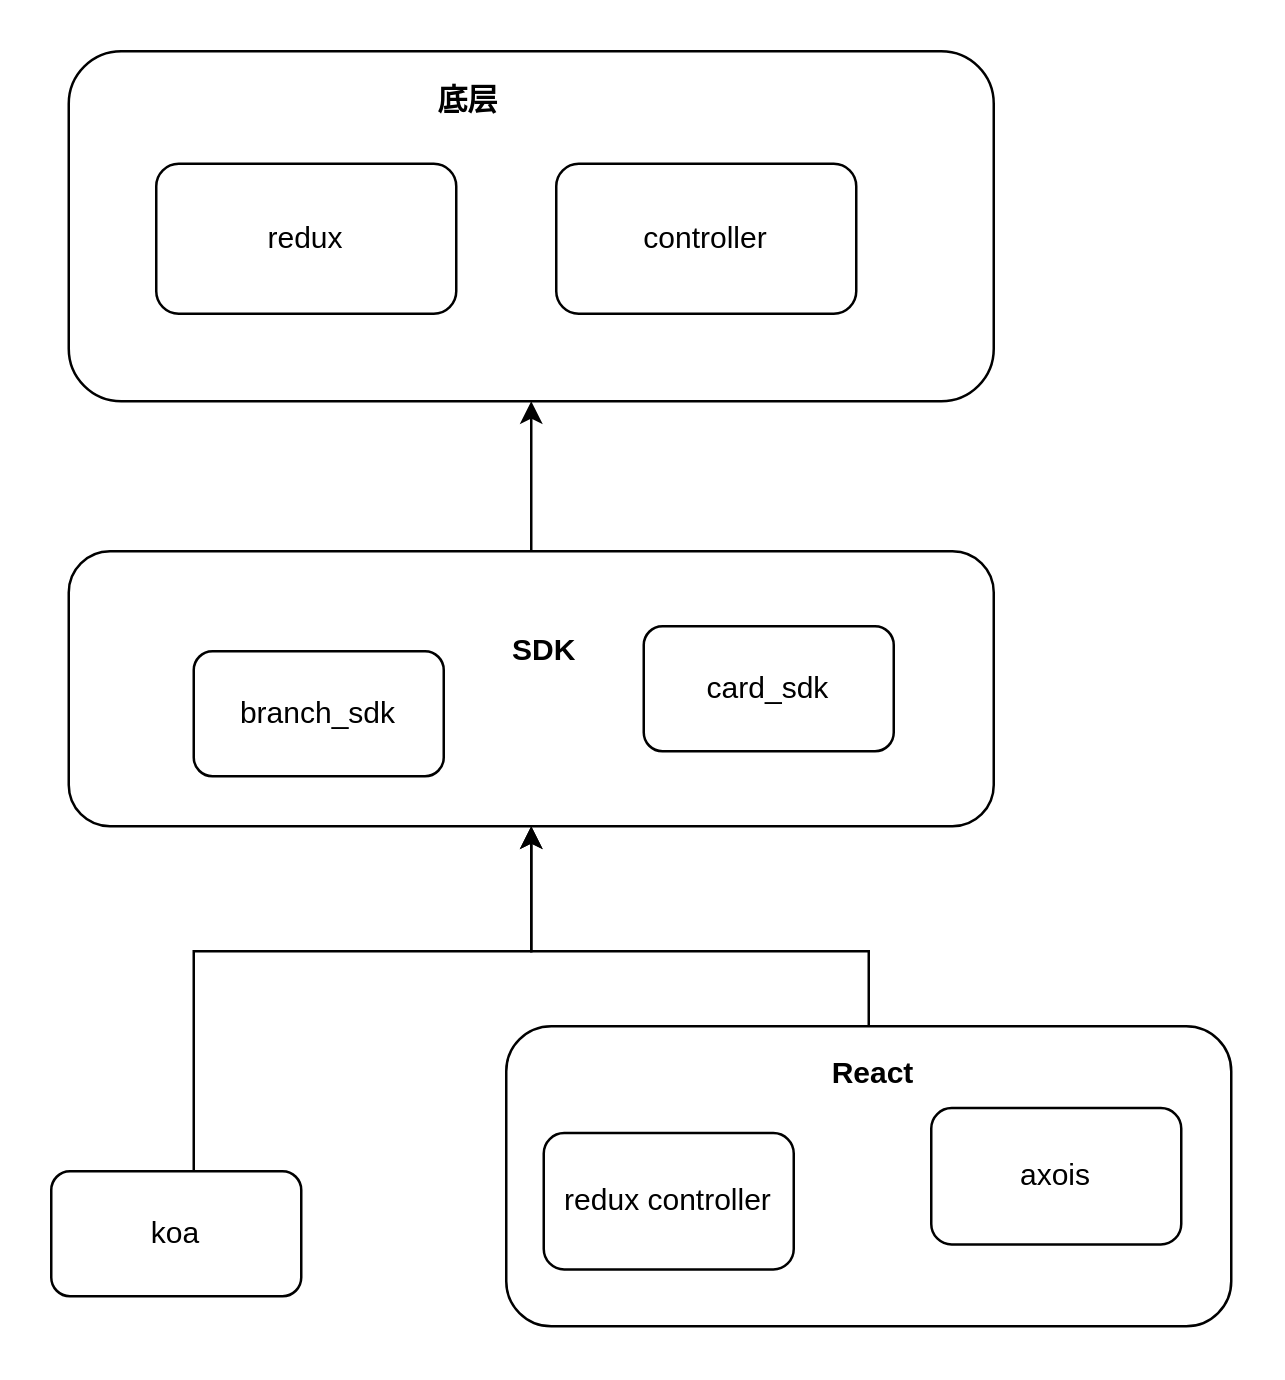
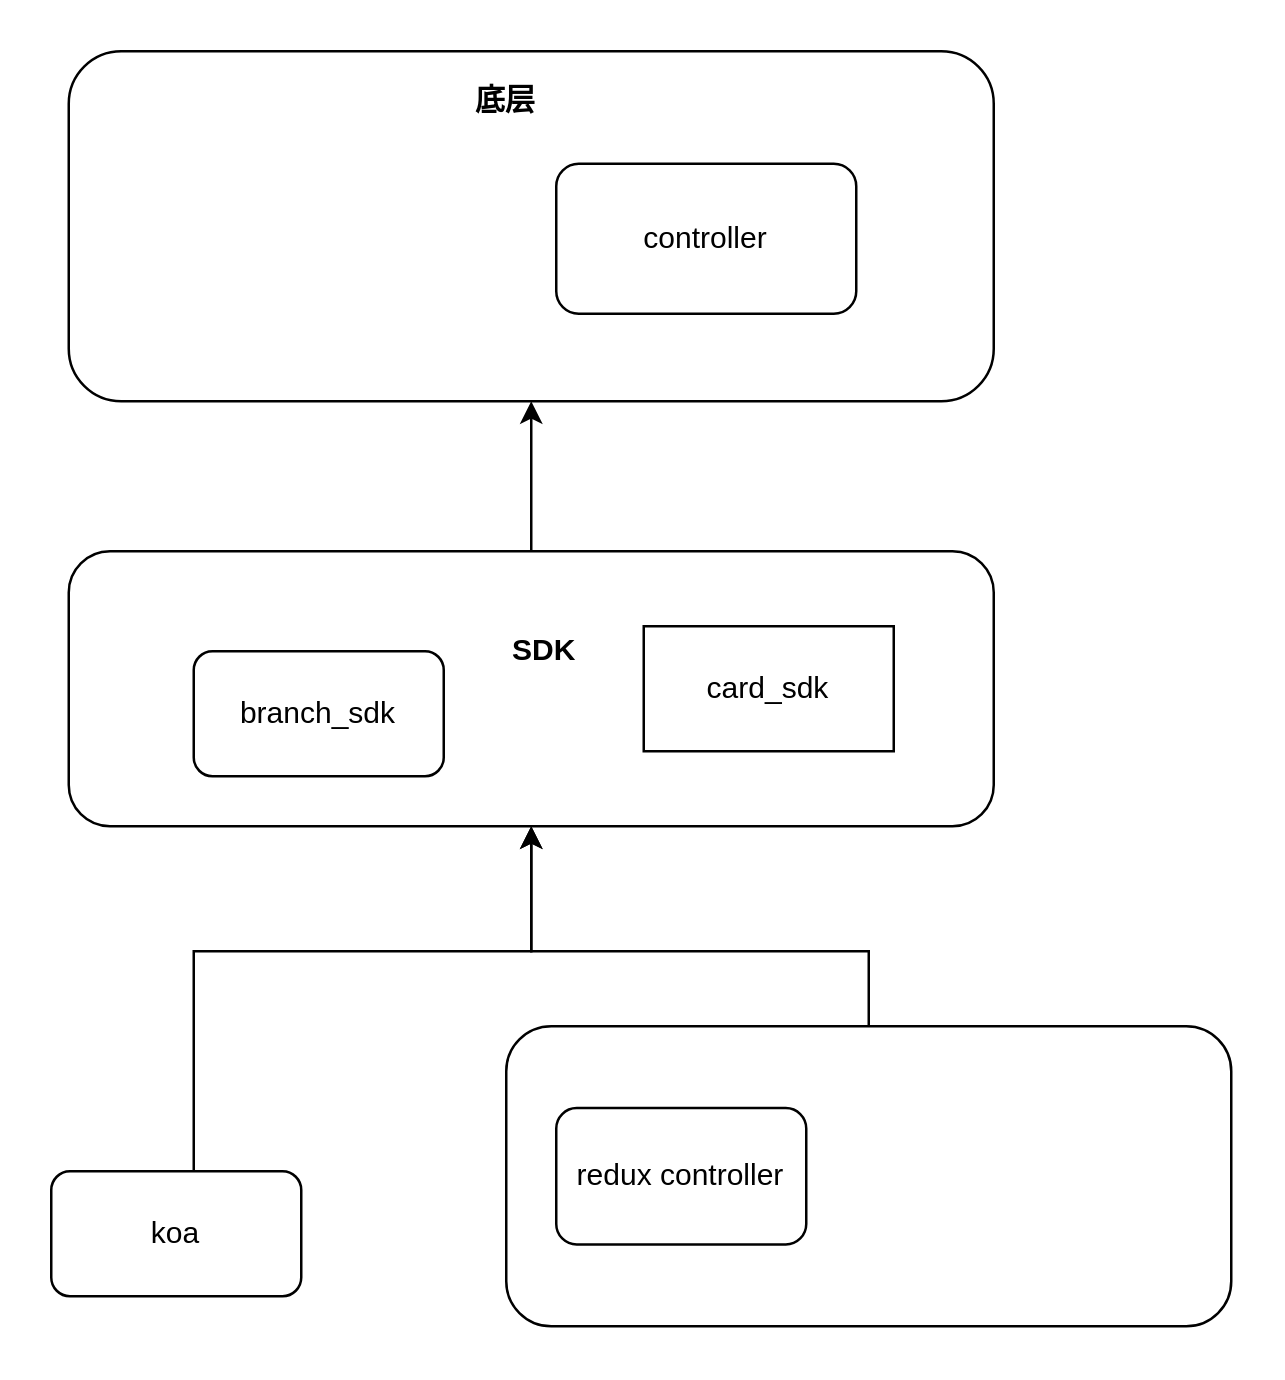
(469, 101) -> (506, 101)
(306, 239) -> none
(769, 689) -> (769, 689)
(874, 1074) -> none
(1056, 1176) -> none
(669, 1201) -> (681, 1176)
